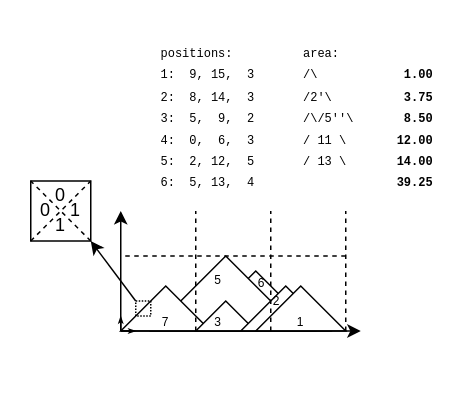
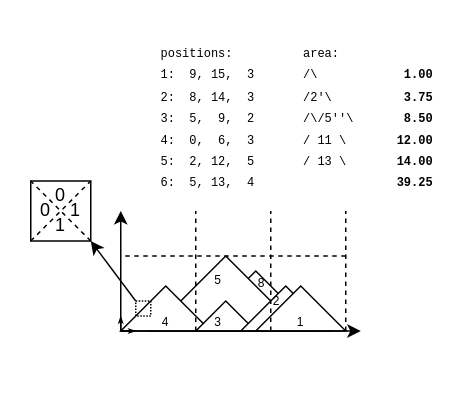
(262, 281) -> (262, 281)
(166, 320) -> (166, 320)
